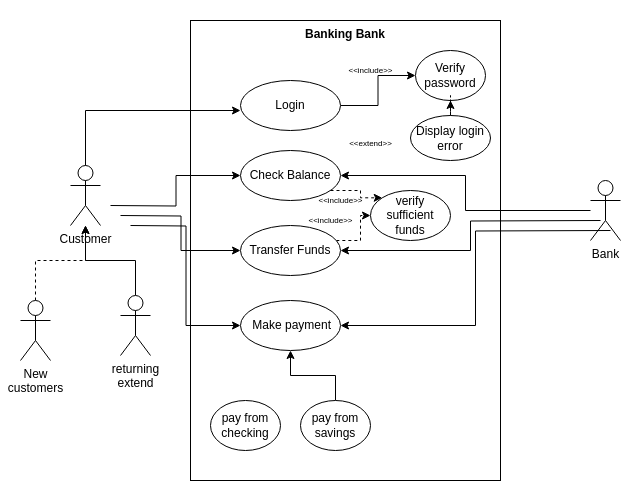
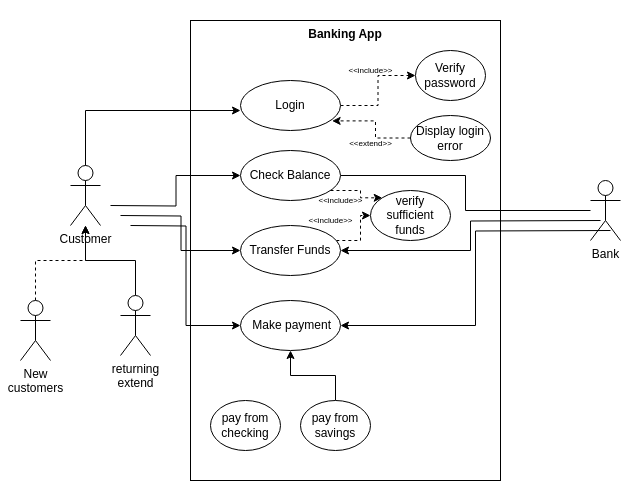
(346, 35) -> (346, 35)
(378, 94) -> (378, 94)
(451, 96) -> (376, 129)
(349, 176) -> (347, 176)
